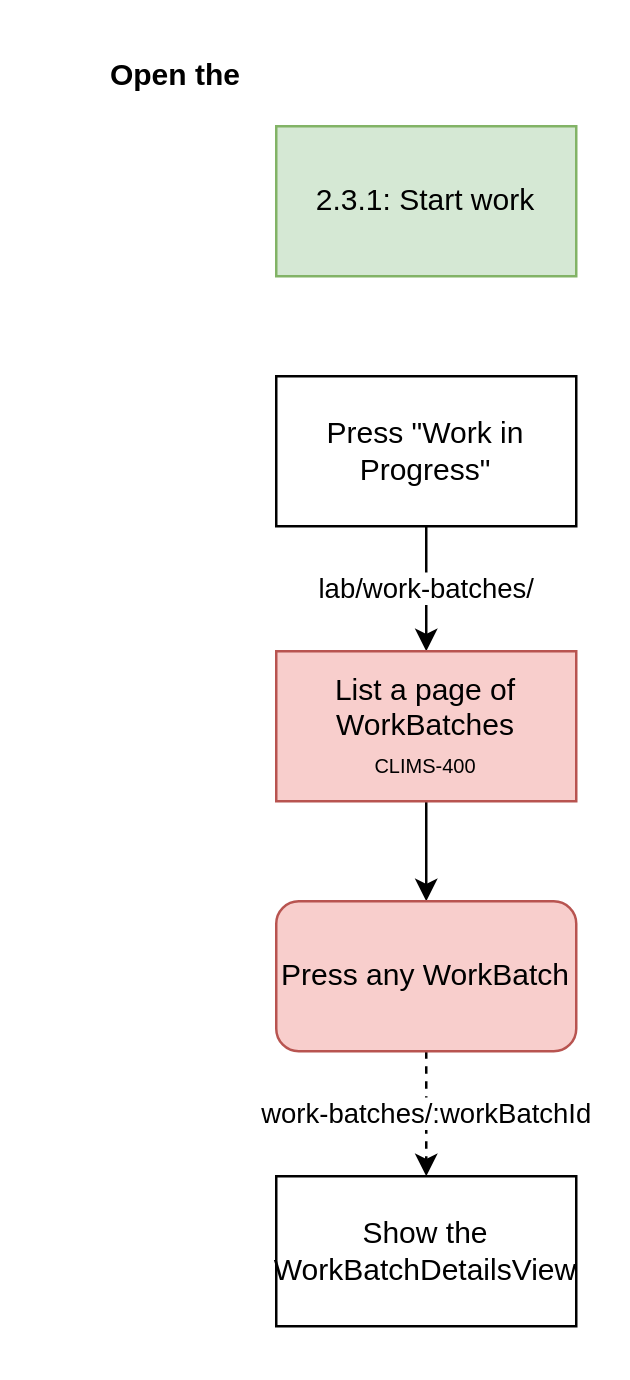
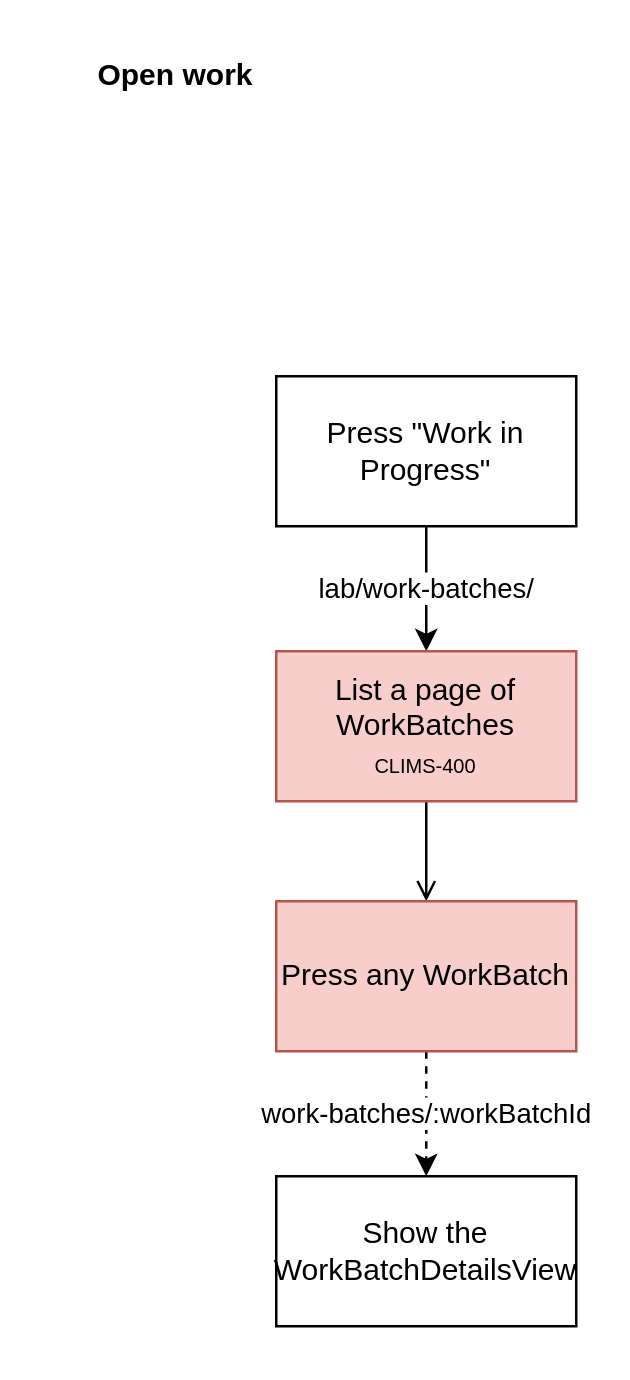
(176, 76) -> (176, 76)
(426, 201) -> none
(426, 883) -> (426, 887)
(426, 976) -> (426, 976)
